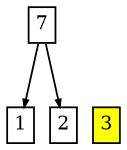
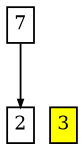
(21, 125) -> none
